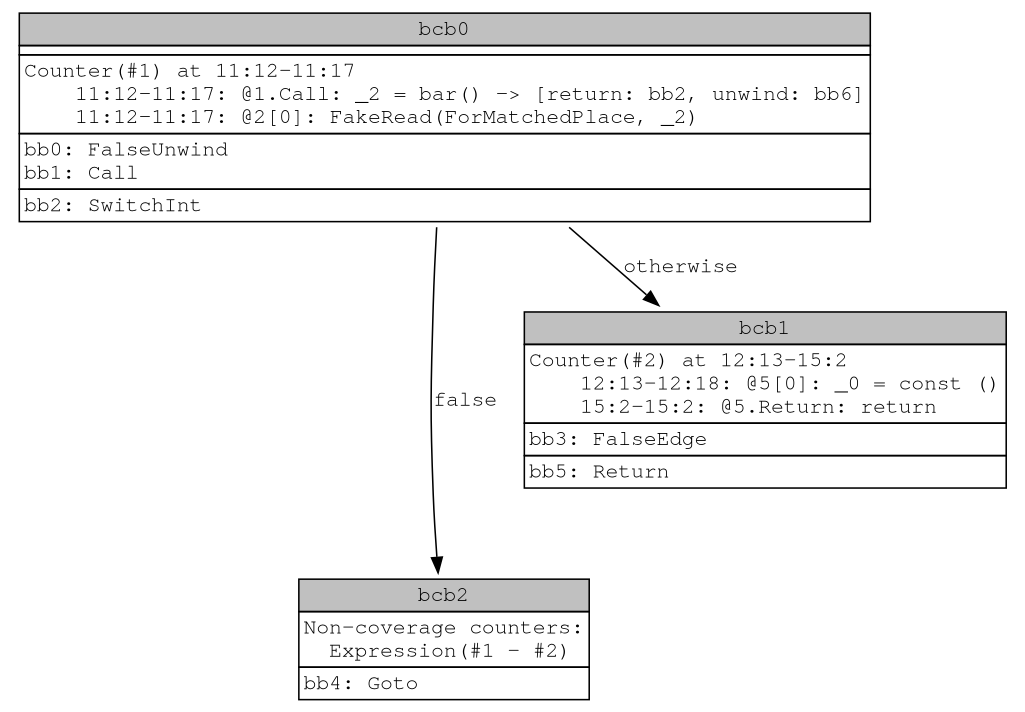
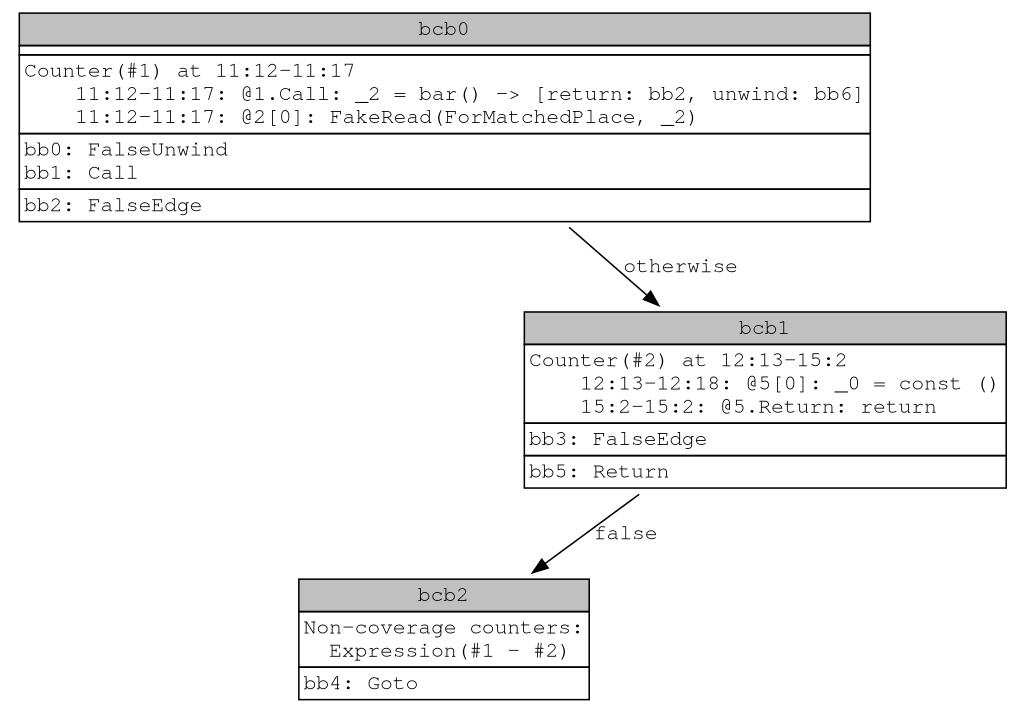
(114, 205) -> (114, 205)
(431, 392) -> (592, 529)
